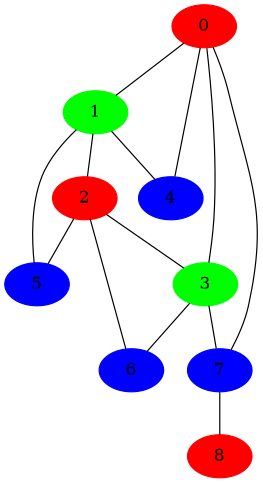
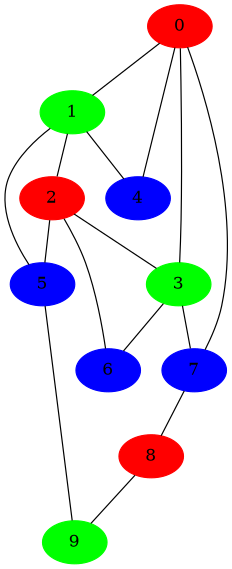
none -> (75, 542)
